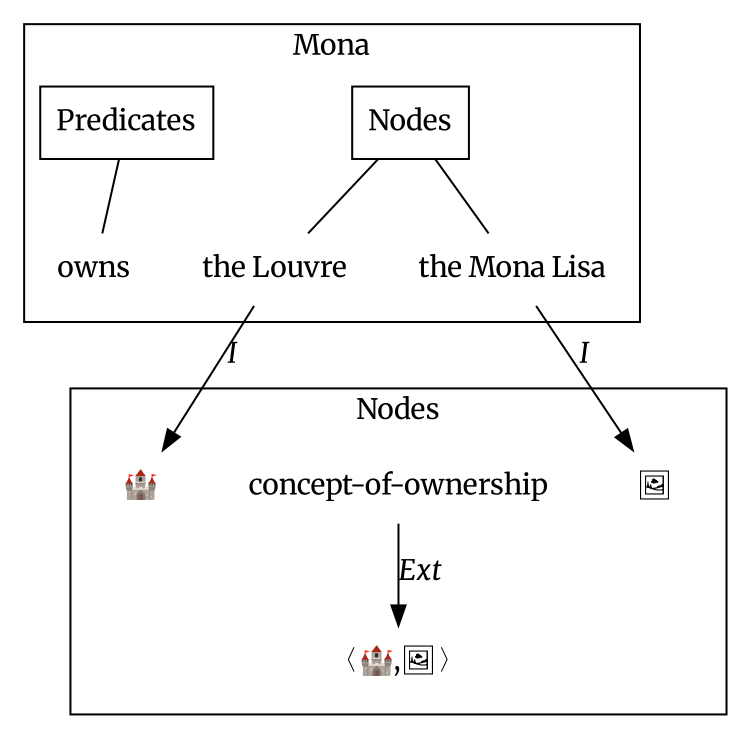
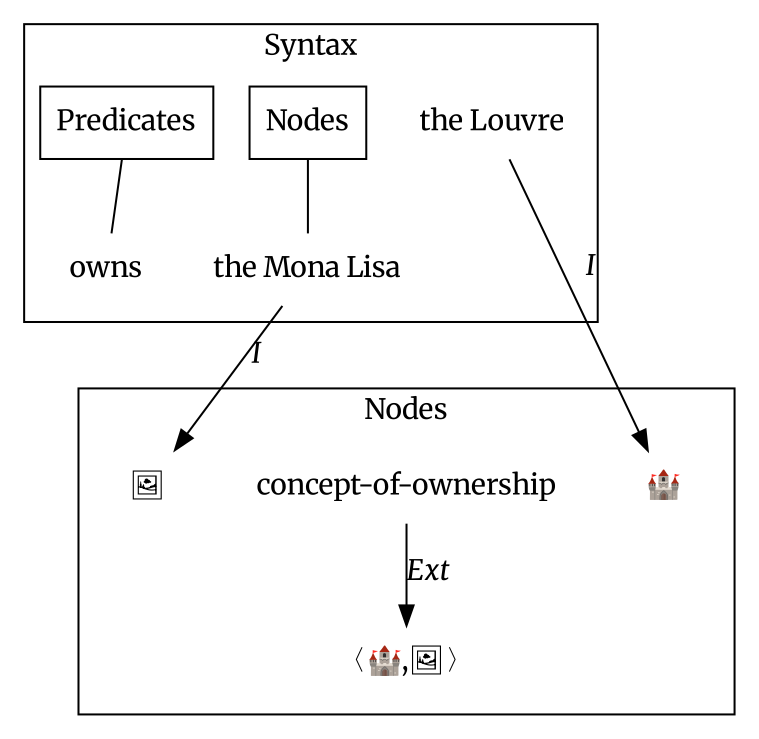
(332, 47) -> (311, 47)
(343, 196) -> none
